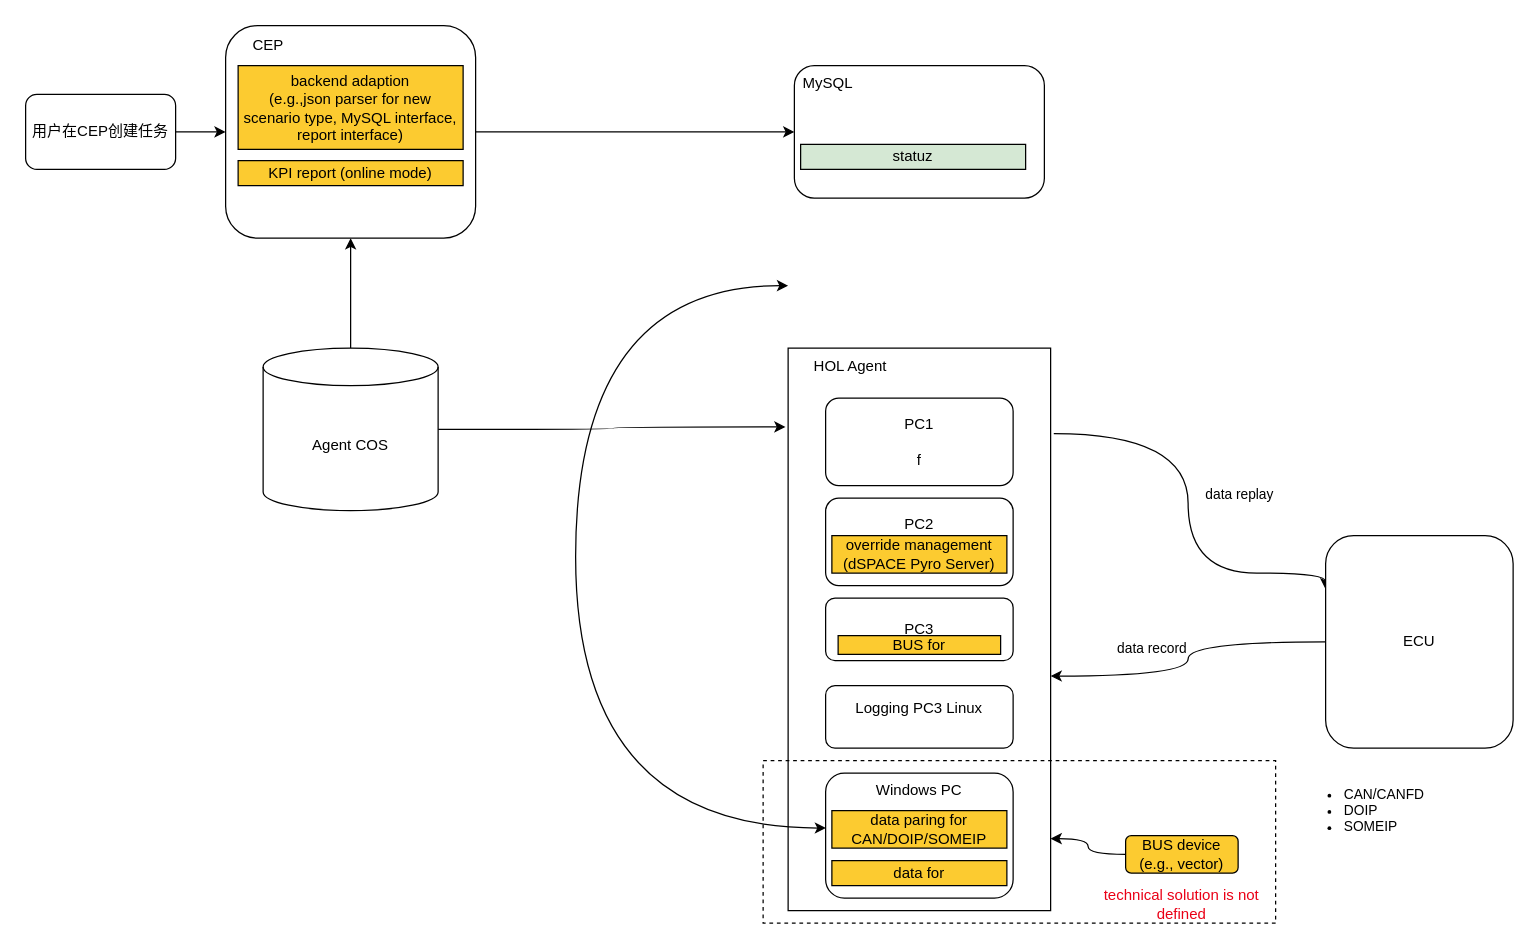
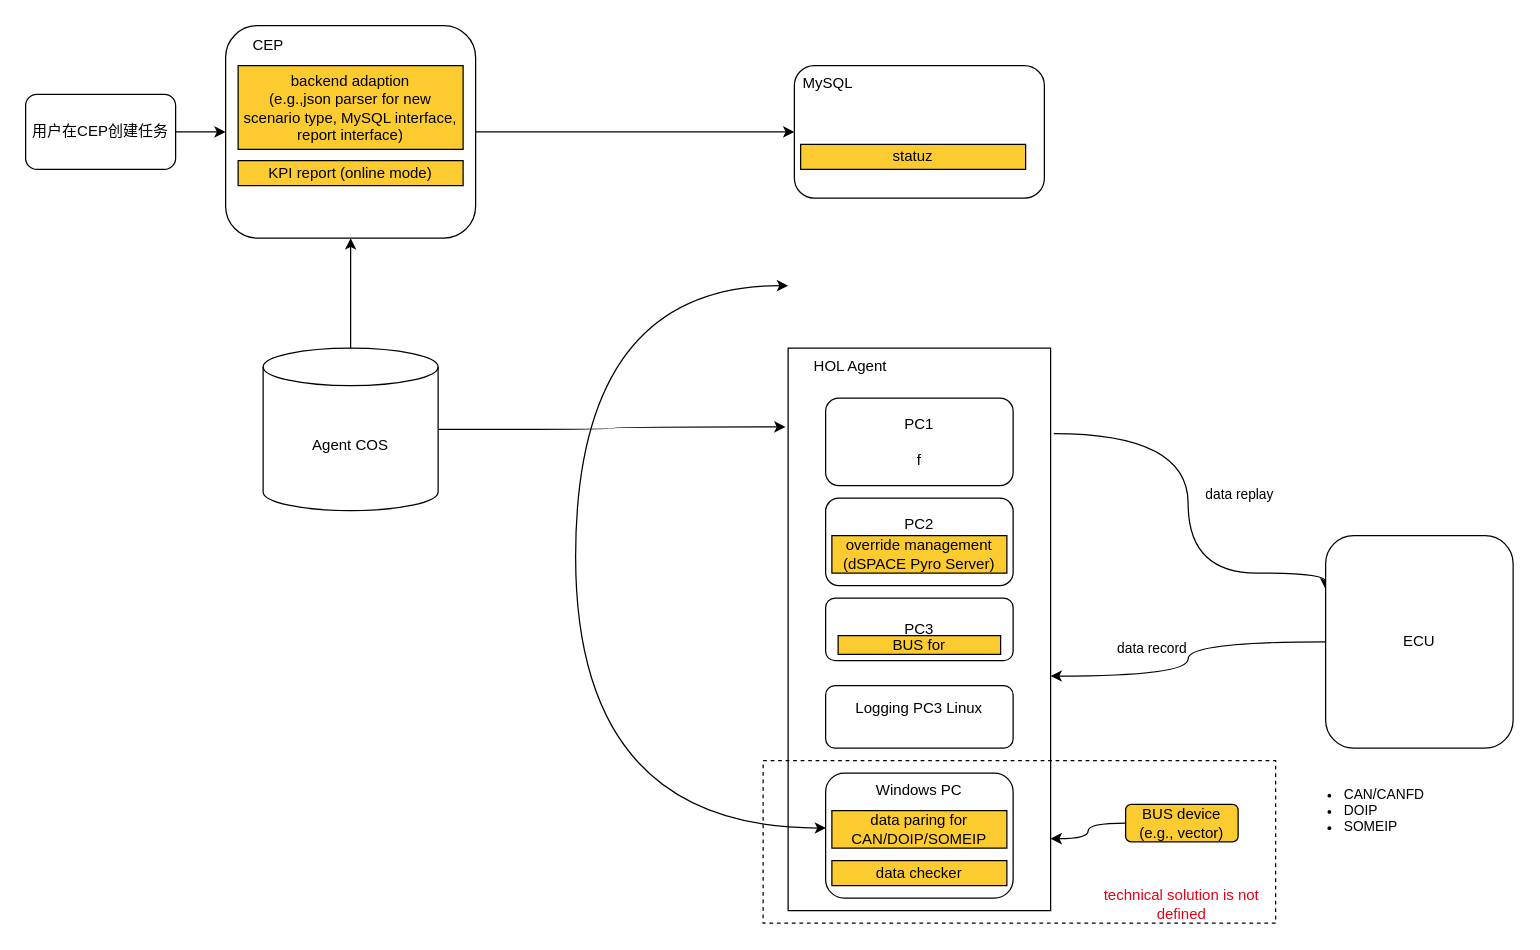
(913, 157) -> (913, 157)
(1182, 854) -> (1182, 823)
(919, 873) -> (919, 873)
